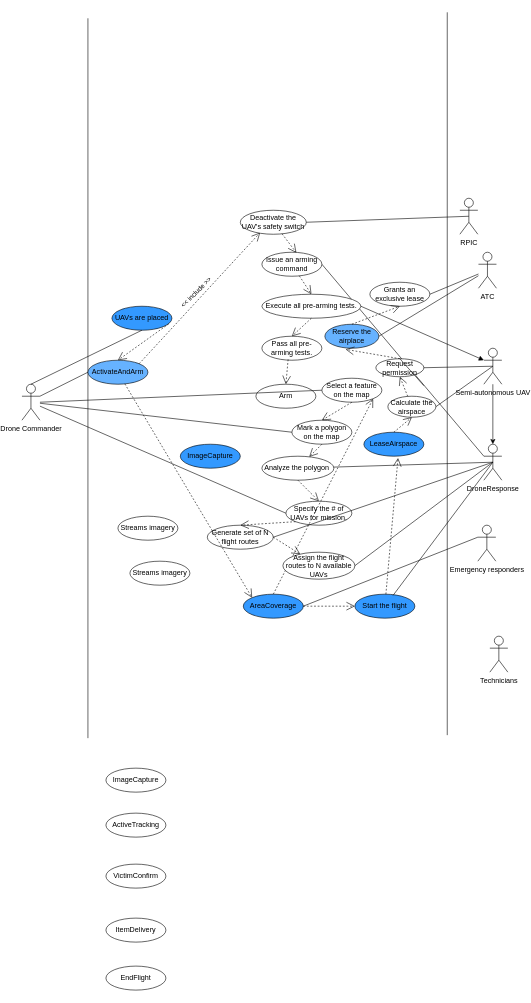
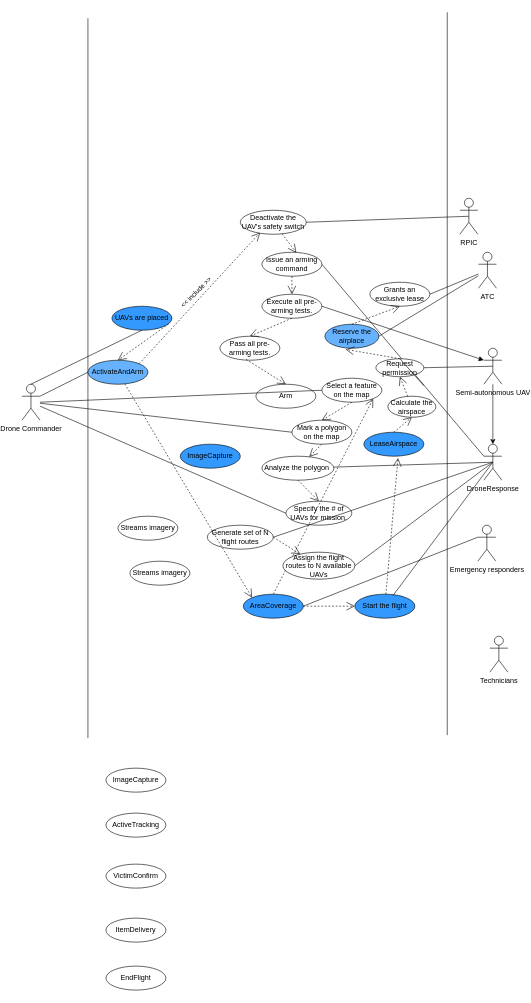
(311, 306) -> (292, 306)
(292, 348) -> (250, 348)
(463, 387) -> none
(268, 524) -> none
